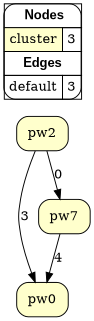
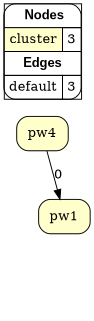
(42, 134) -> (42, 134)
(64, 217) -> (64, 217)
(42, 300) -> none
